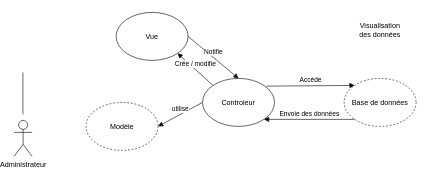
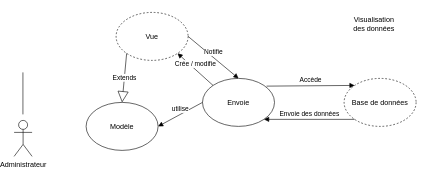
(380, 30) -> (374, 24)
(152, 36) -> (152, 36)
none -> (125, 72)
(239, 102) -> (239, 102)
(122, 126) -> (122, 126)
